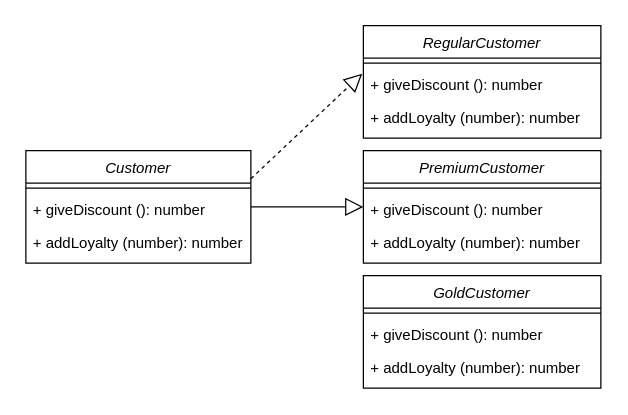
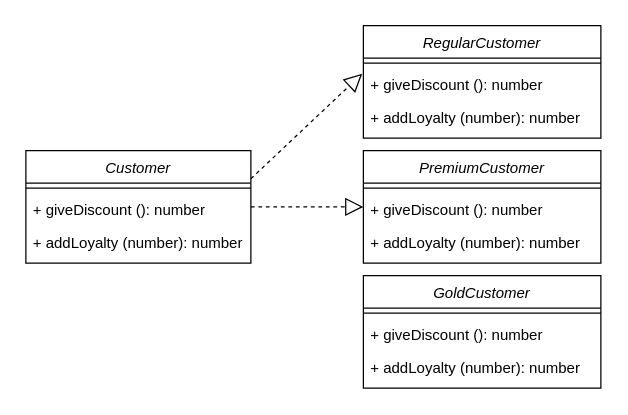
(297, 207) -> (297, 207)
